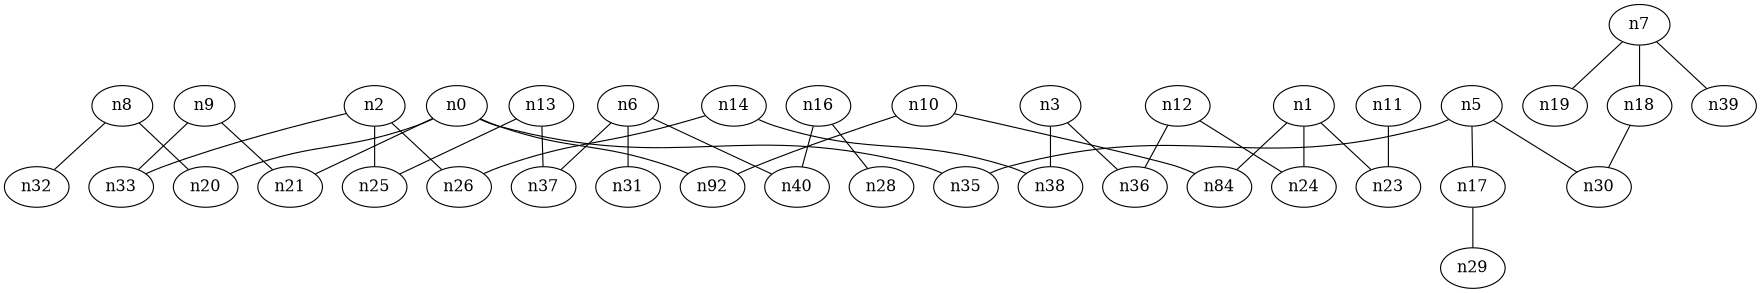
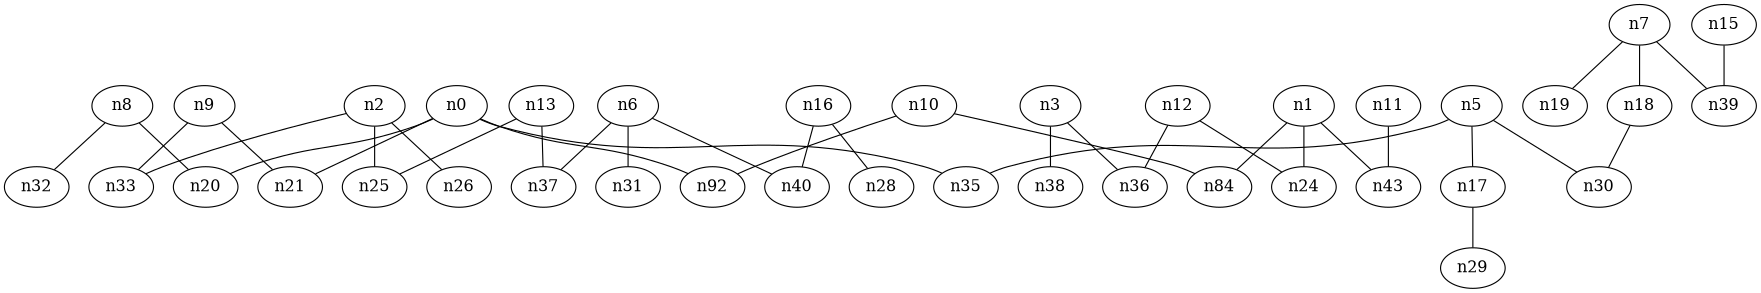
none -> (1724, 25)
(734, 106) -> none
(1388, 187) -> (1388, 187)
